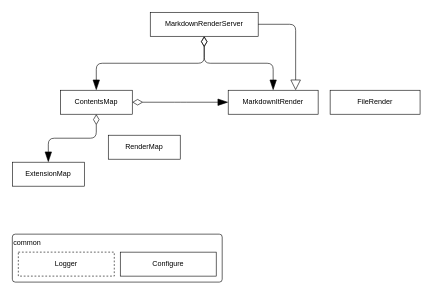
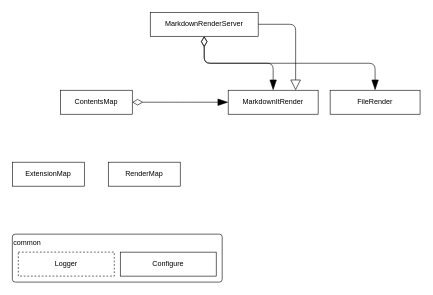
(96, 68) -> (370, 63)
(49, 142) -> none
(144, 147) -> (144, 174)
